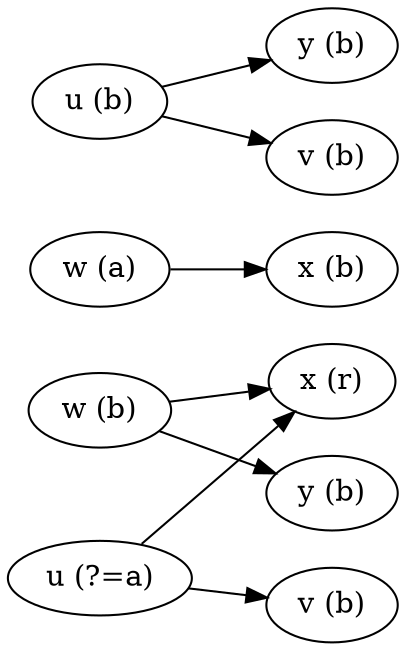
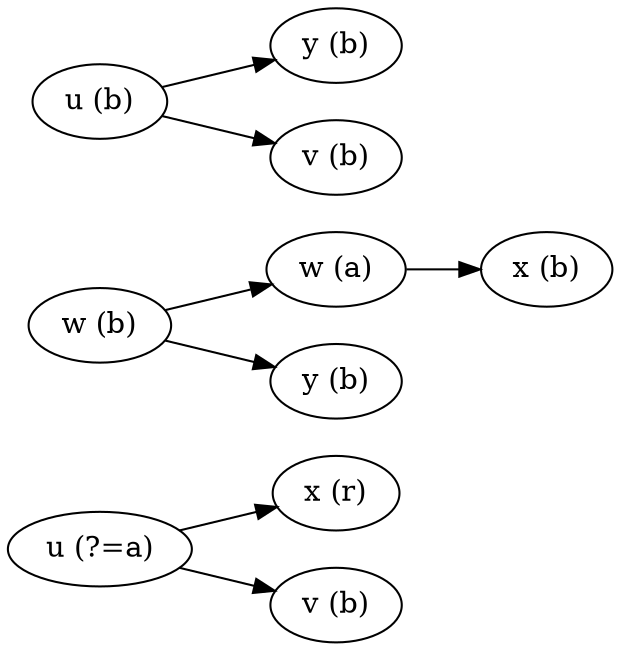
(209, 397) -> (208, 300)
